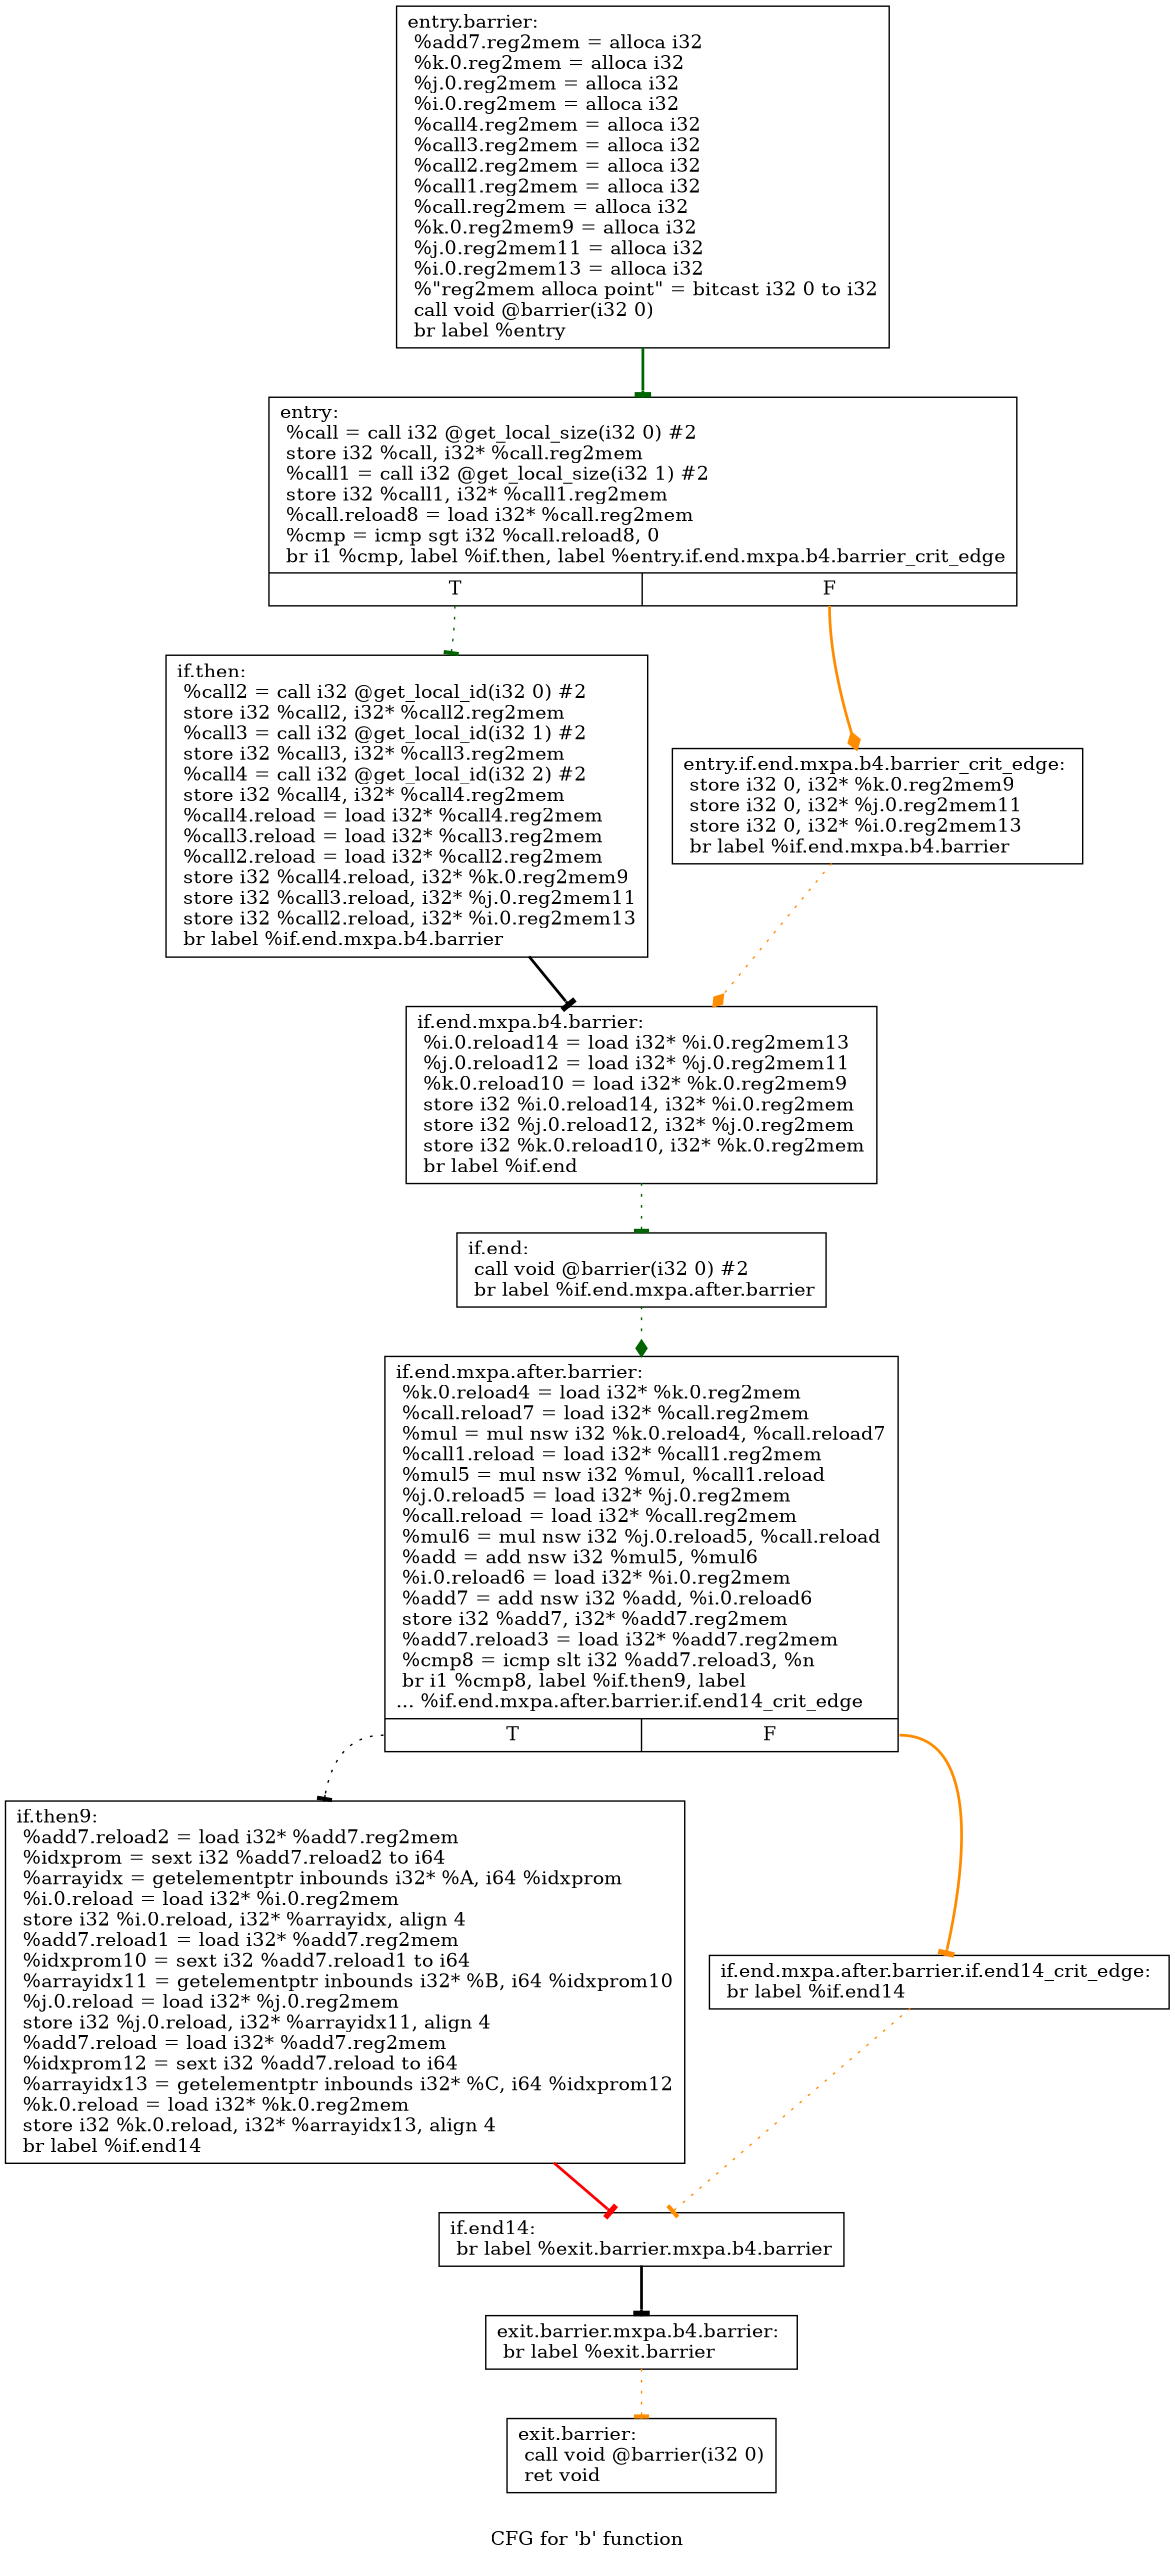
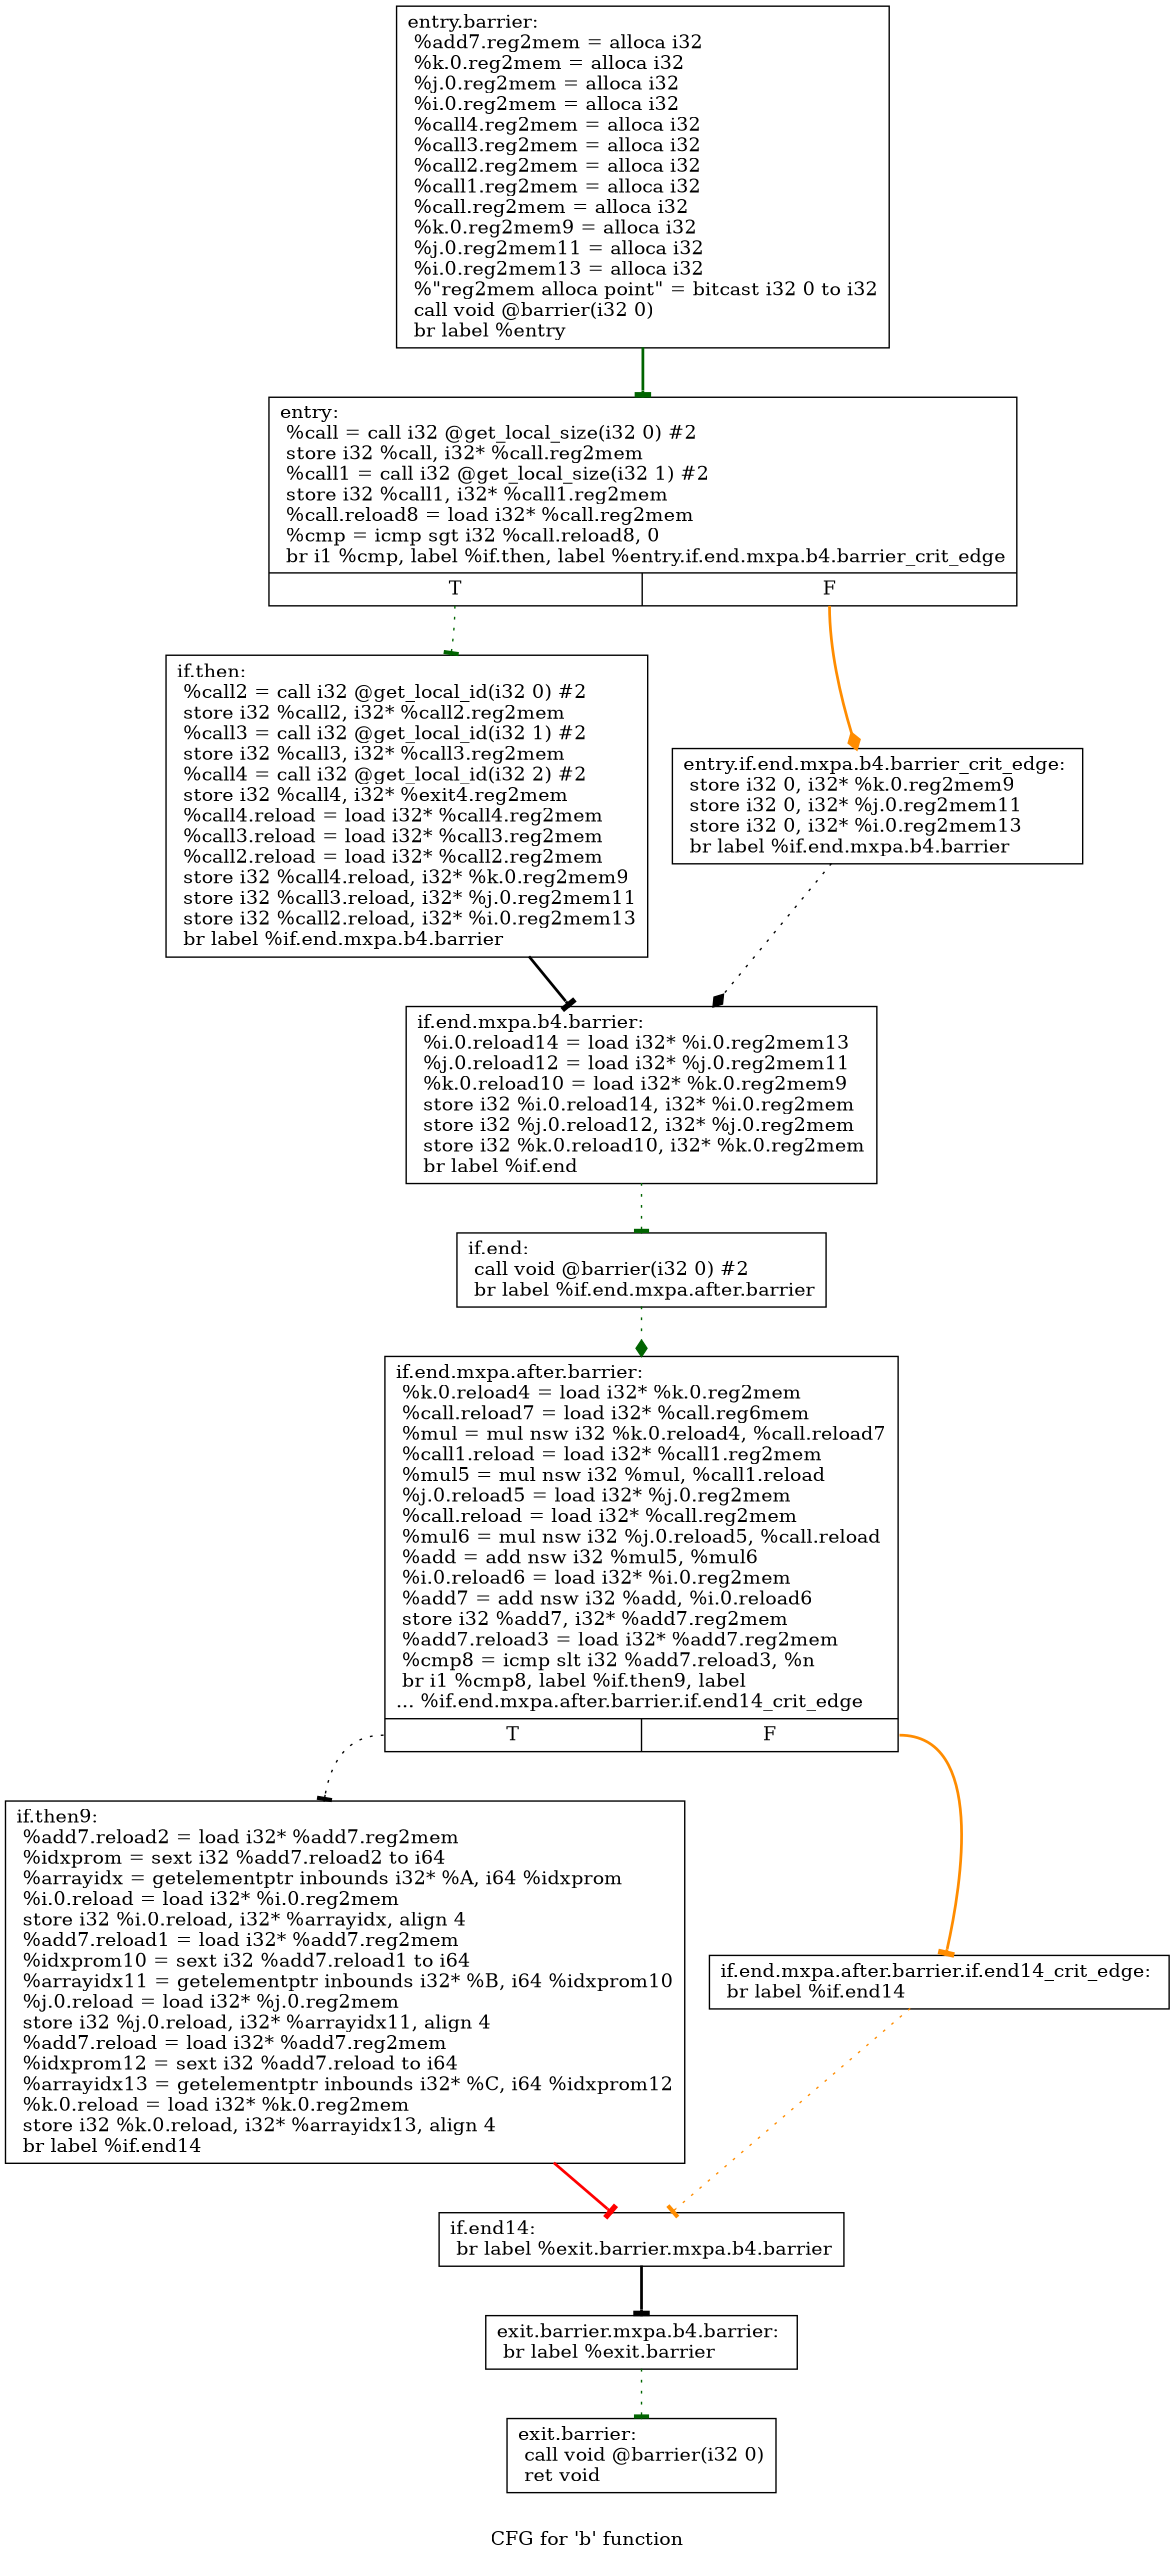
(371, 795) -> (373, 795)
(778, 929) -> (778, 929)
(603, 1413) -> (603, 1413)
(642, 2390) -> (642, 2390)
